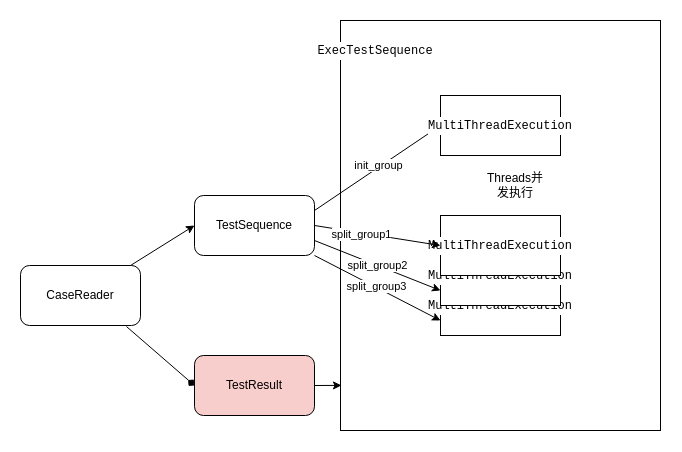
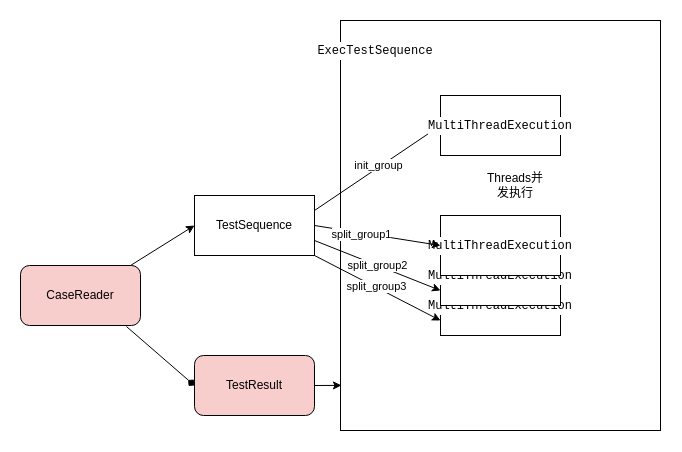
(255, 226) -> (255, 226)
(81, 296) -> (81, 296)
